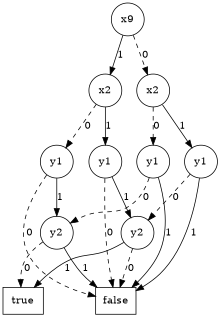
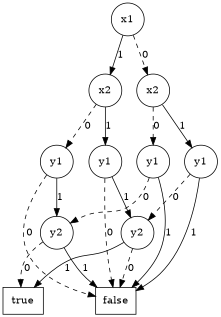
(128, 19) -> (128, 19)
